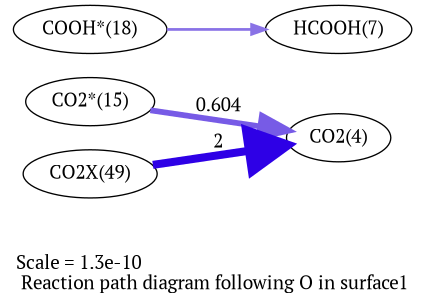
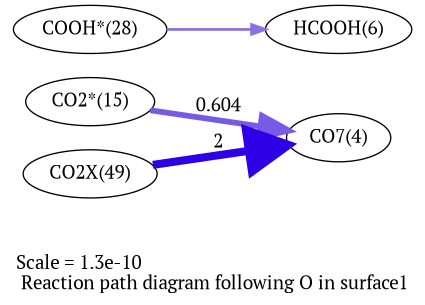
(90, 29) -> (90, 29)
(339, 29) -> (339, 29)
(339, 138) -> (339, 138)
